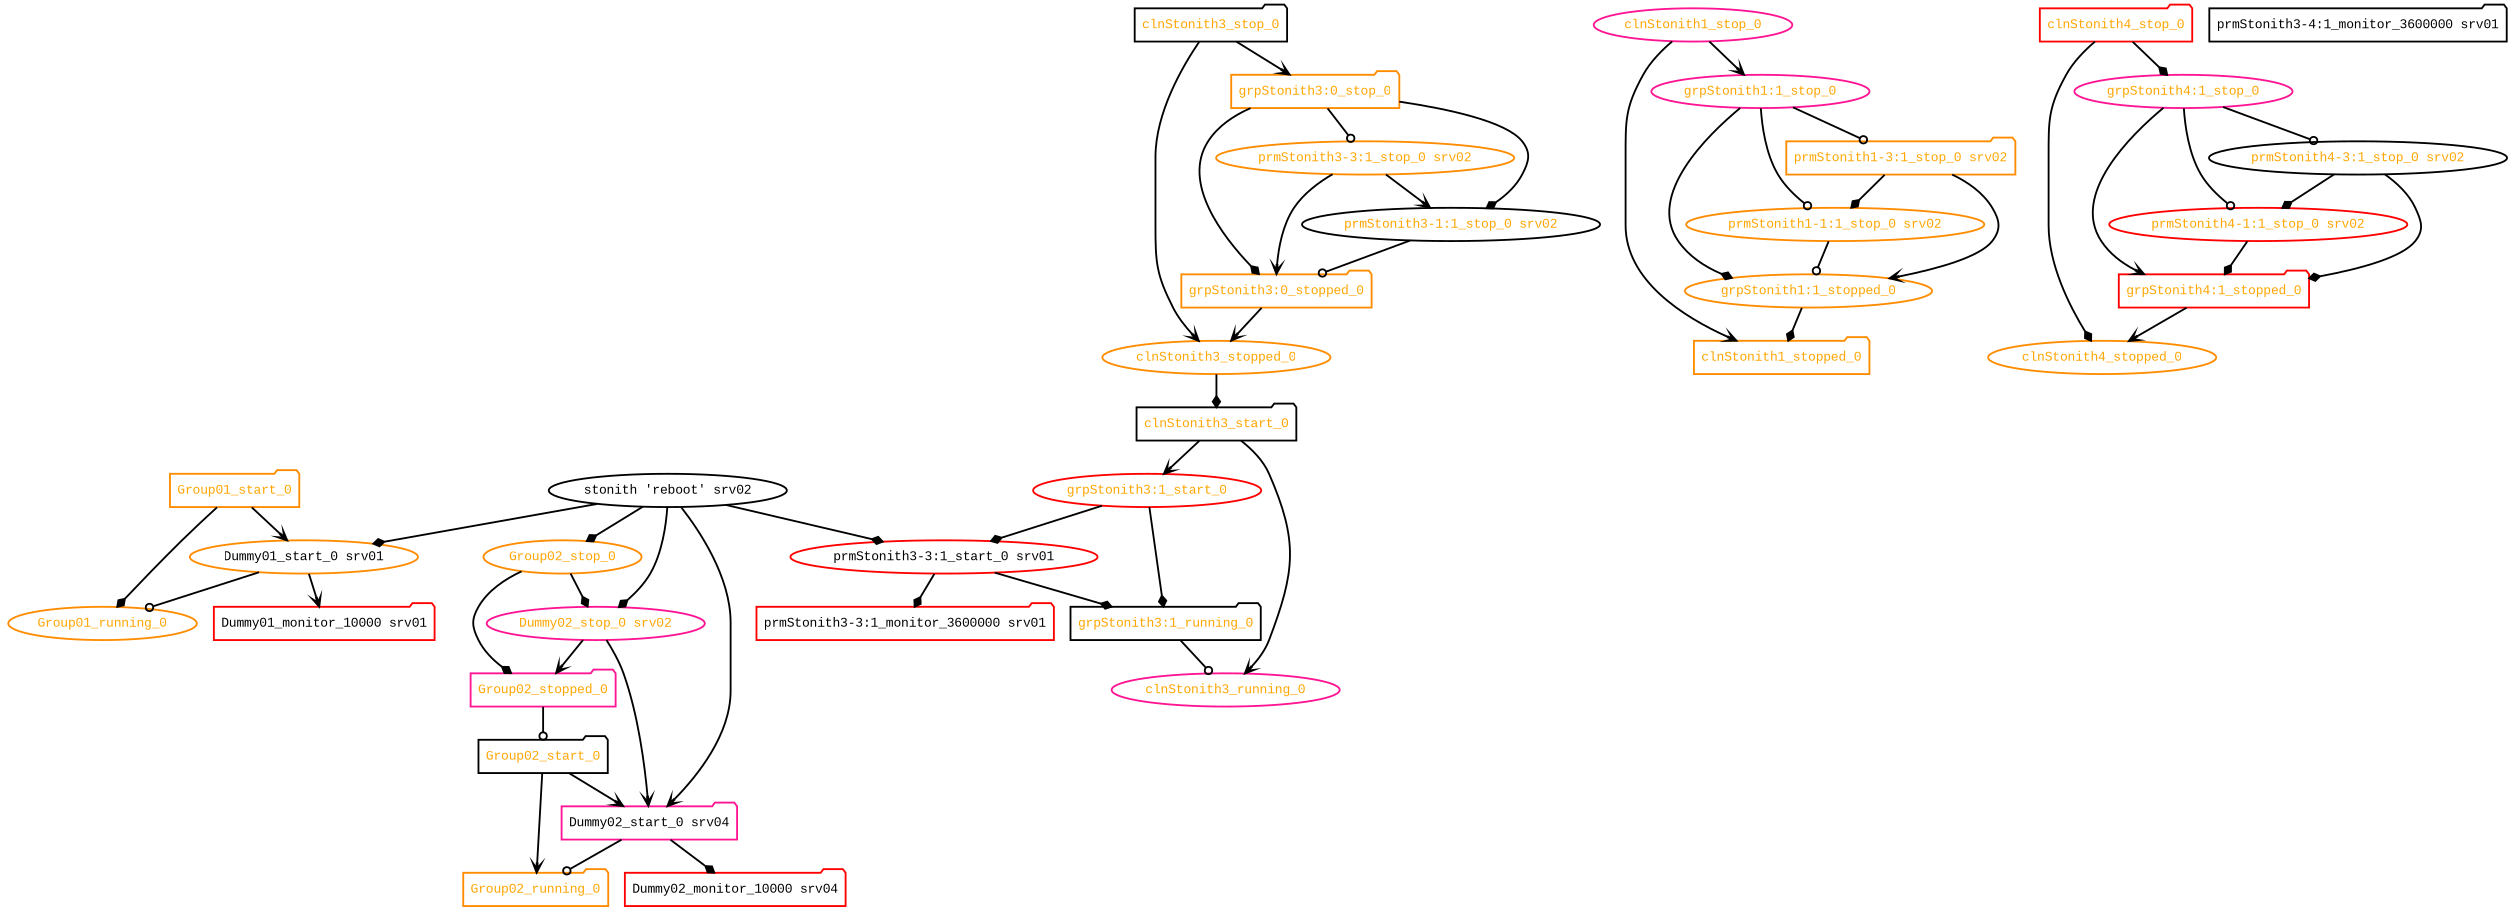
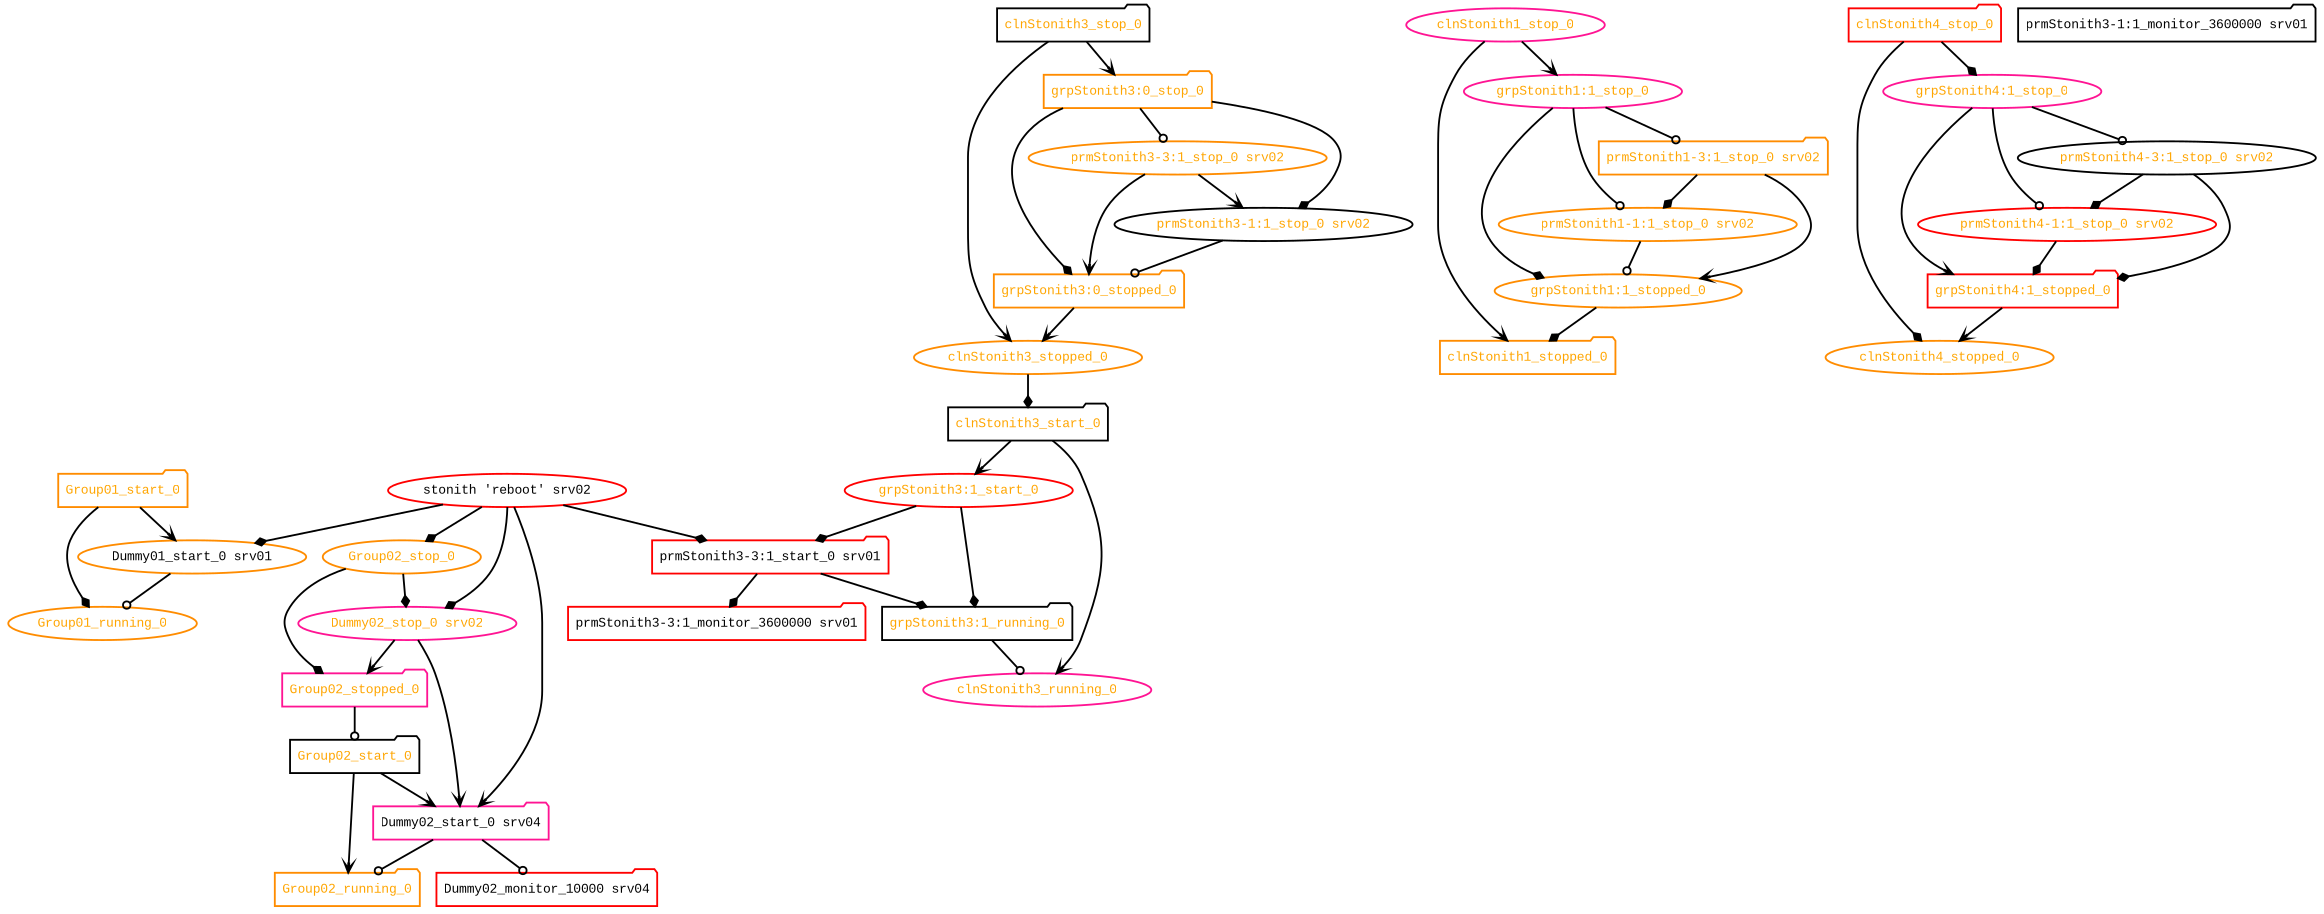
(2358, 25) -> (2167, 25)
(668, 490) -> (507, 490)
(944, 557) -> (770, 557)
(324, 623) -> none
(688, 853) -> (501, 854)
